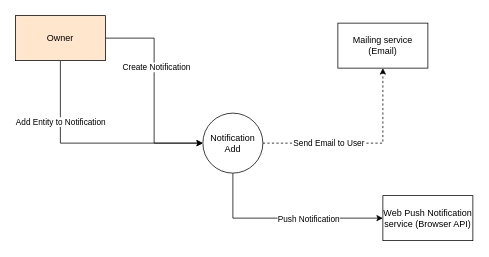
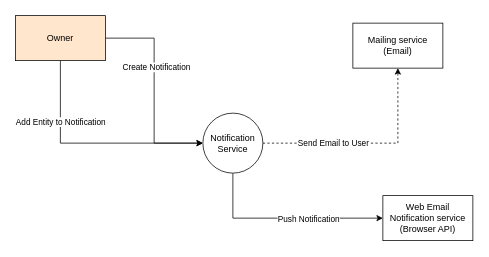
(383, 45) -> (398, 45)
(233, 143) -> (233, 143)
(428, 218) -> (428, 218)
